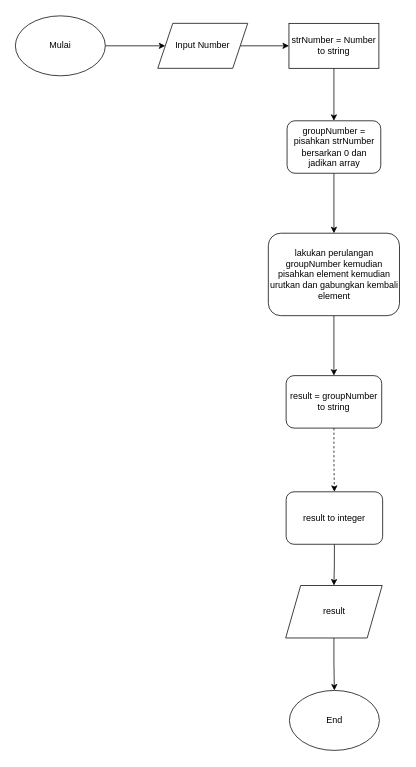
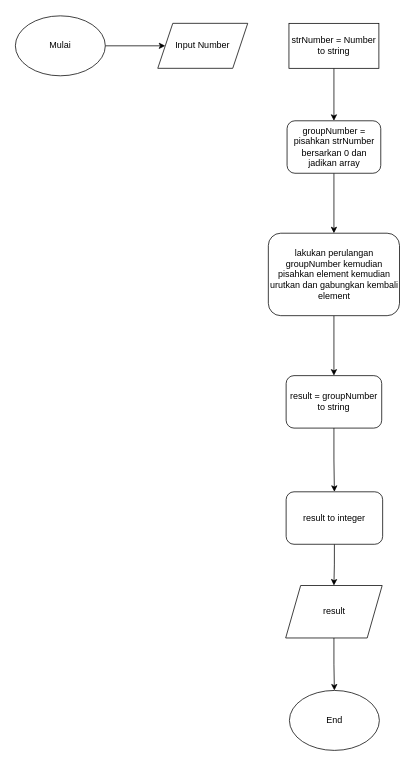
(262, 45) -> none
(334, 458) -> (334, 458)
